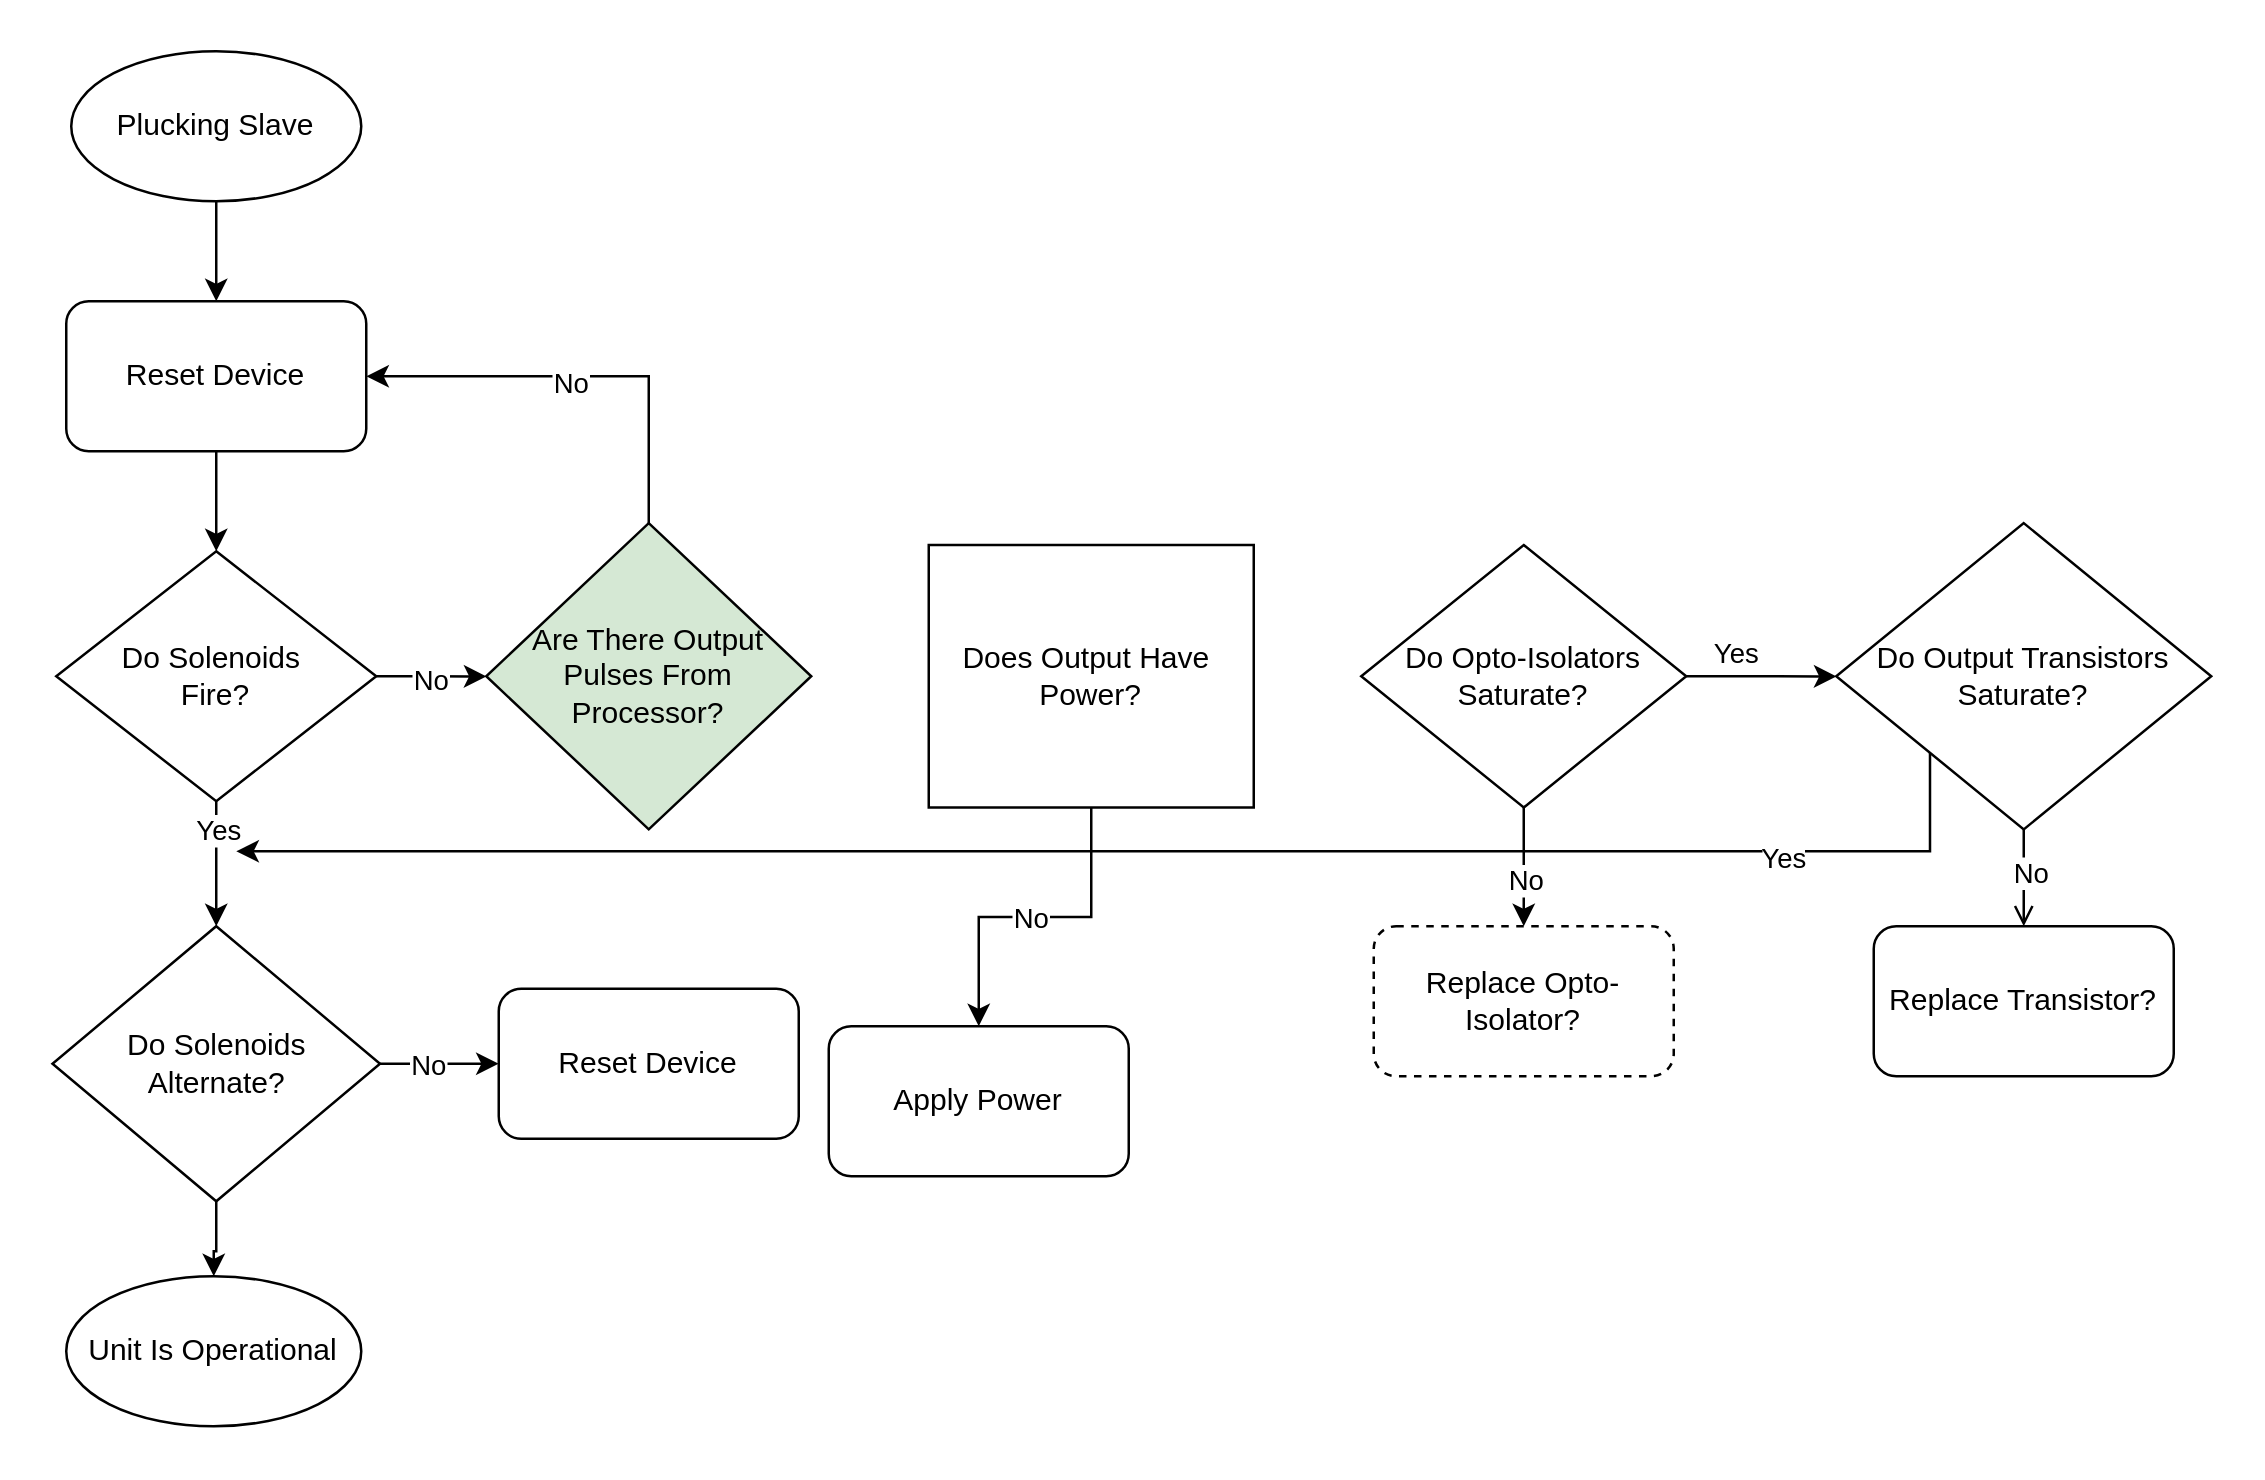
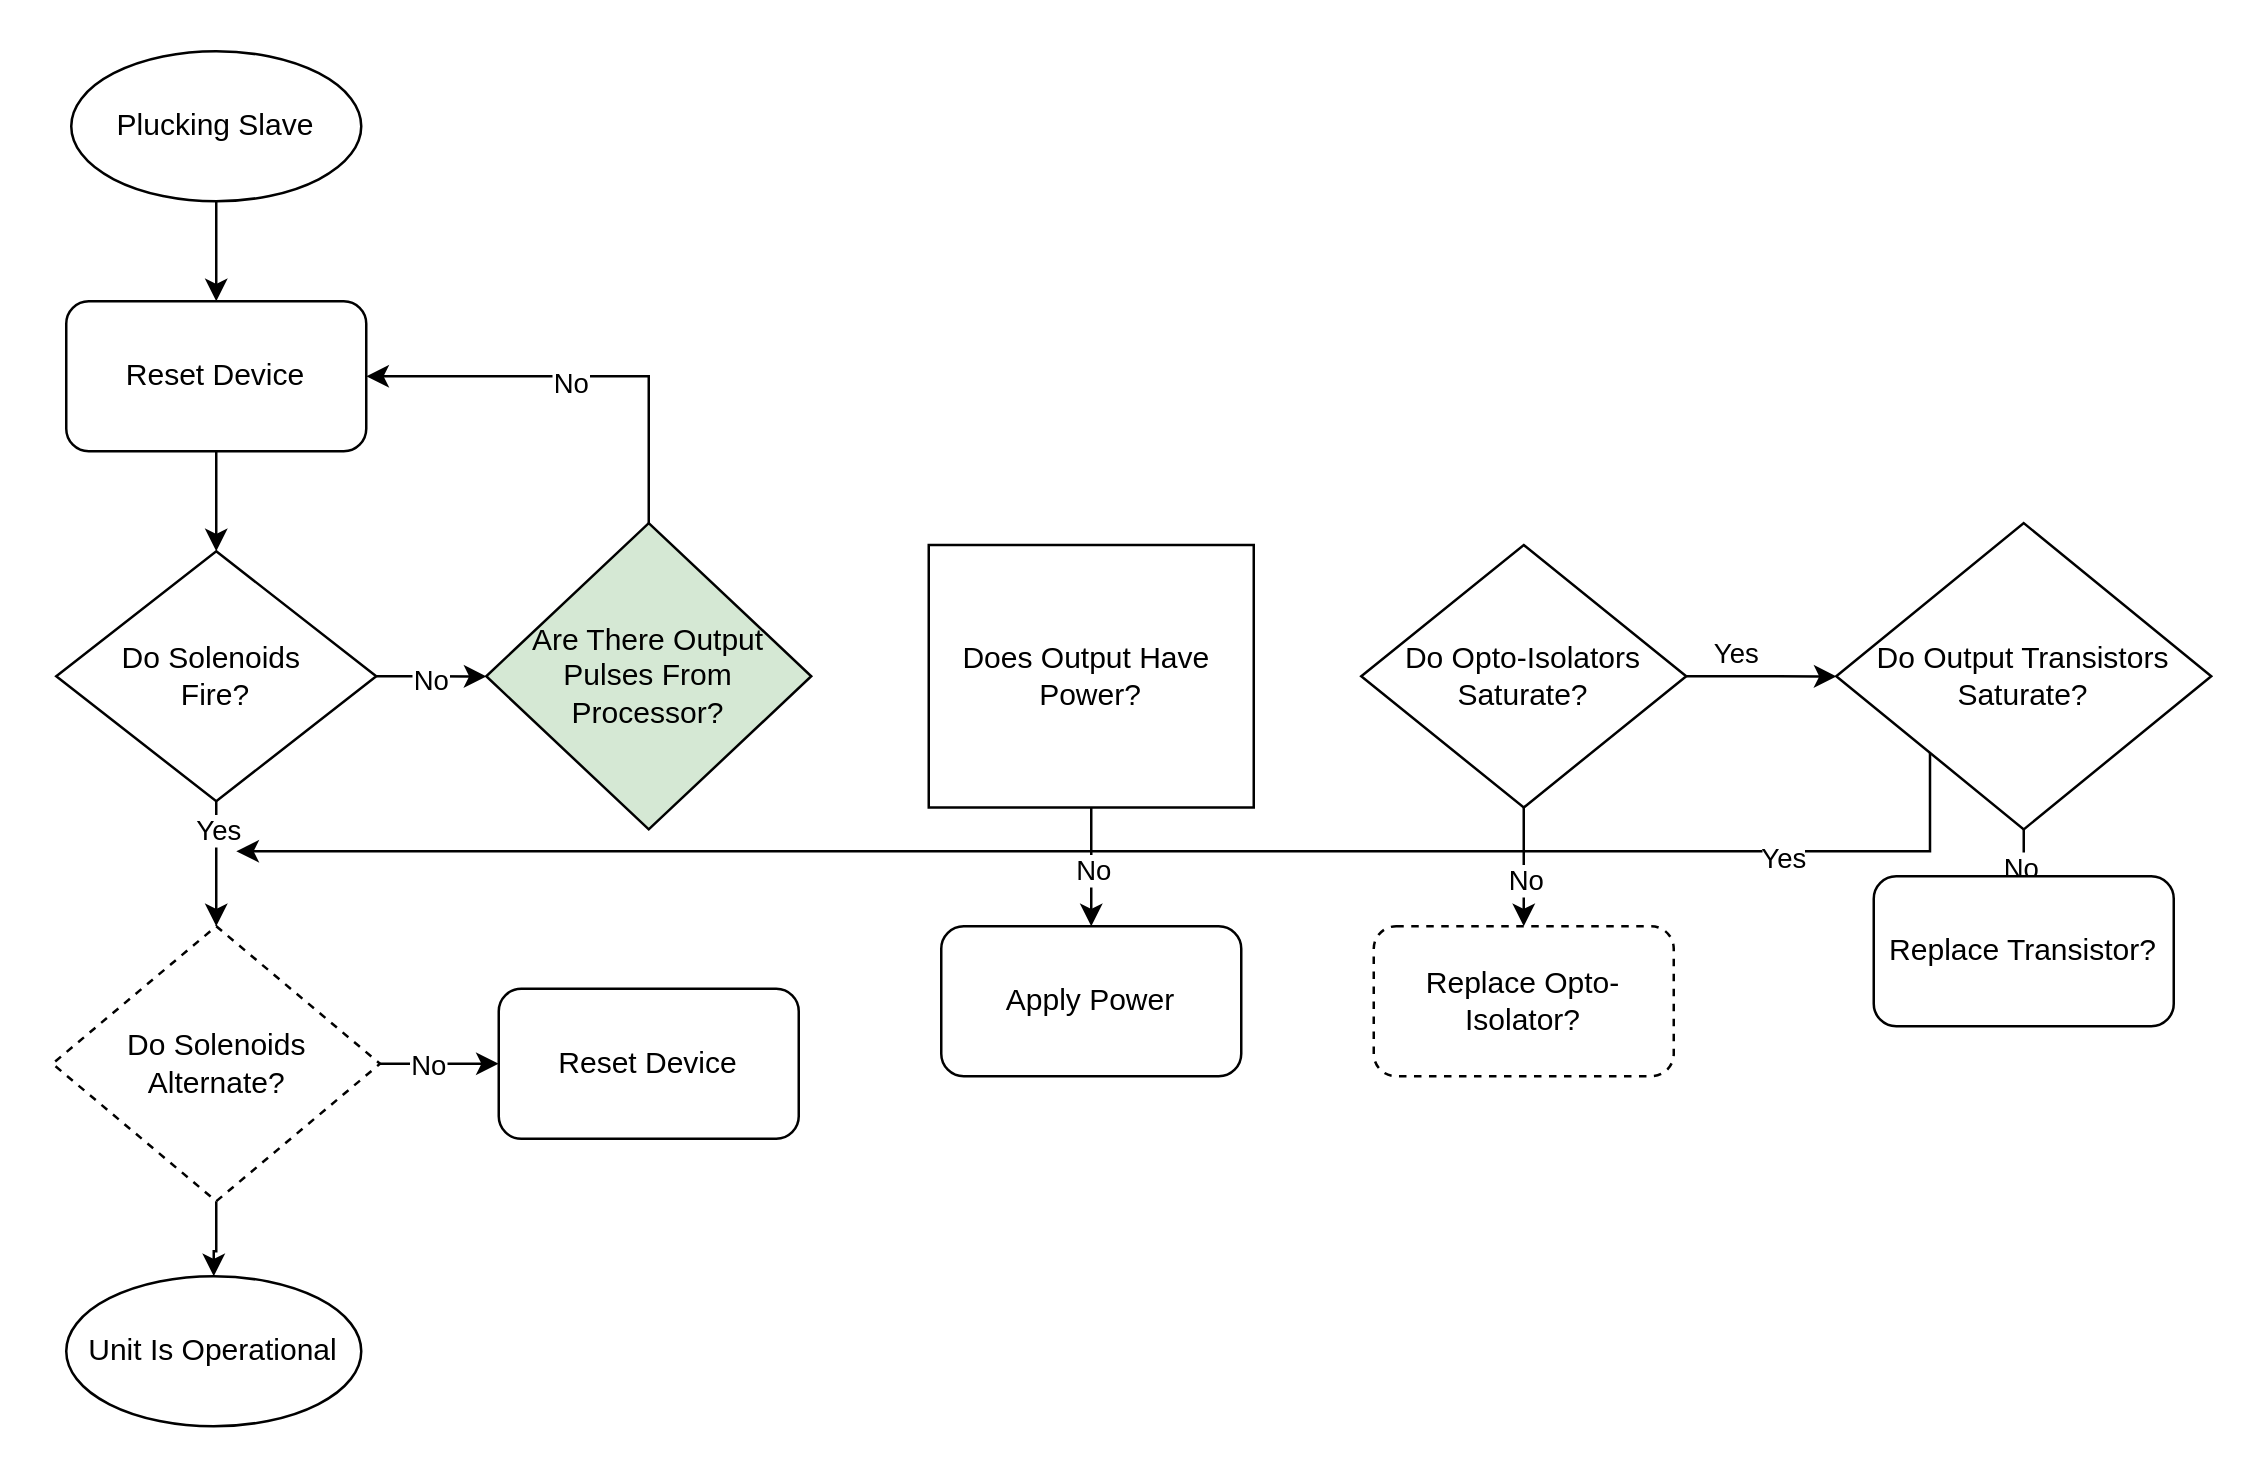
(2024, 1001) -> (2024, 951)
(216, 1064) -> (216, 1064)
(979, 1101) -> (1091, 1001)
